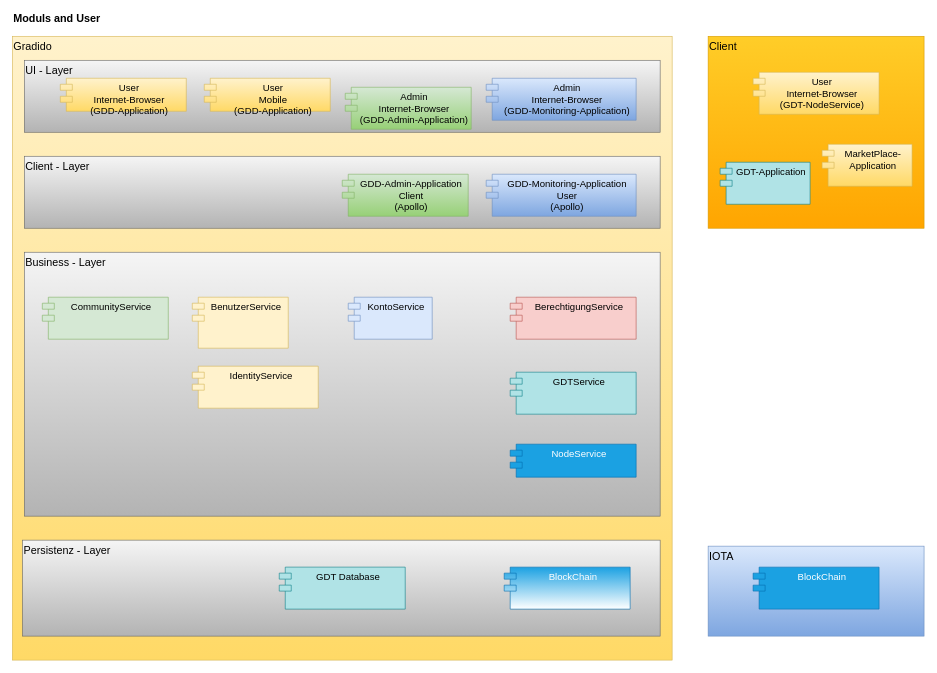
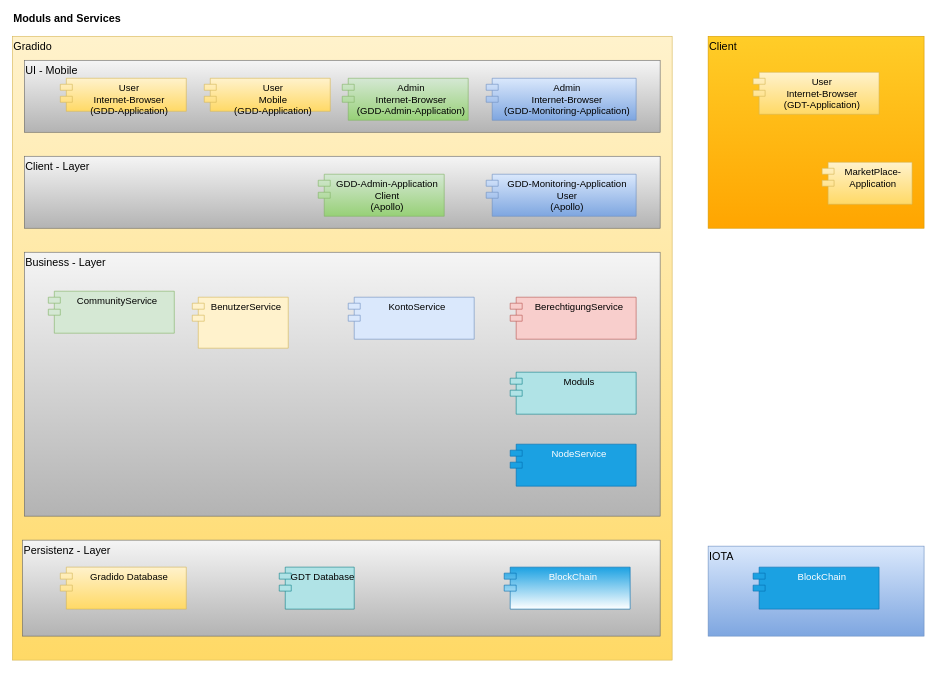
(55, 18) -> (65, 18)
(53, 71) -> (53, 71)
(822, 82) -> (822, 82)
(408, 108) -> (405, 99)
(867, 165) -> (867, 183)
(765, 183) -> none
(405, 195) -> (381, 195)
(105, 318) -> (111, 312)
(390, 318) -> (411, 318)
(579, 382) -> (579, 382)
(255, 387) -> none
(573, 461) -> (573, 465)
none -> (123, 588)
(342, 588) -> (317, 588)
